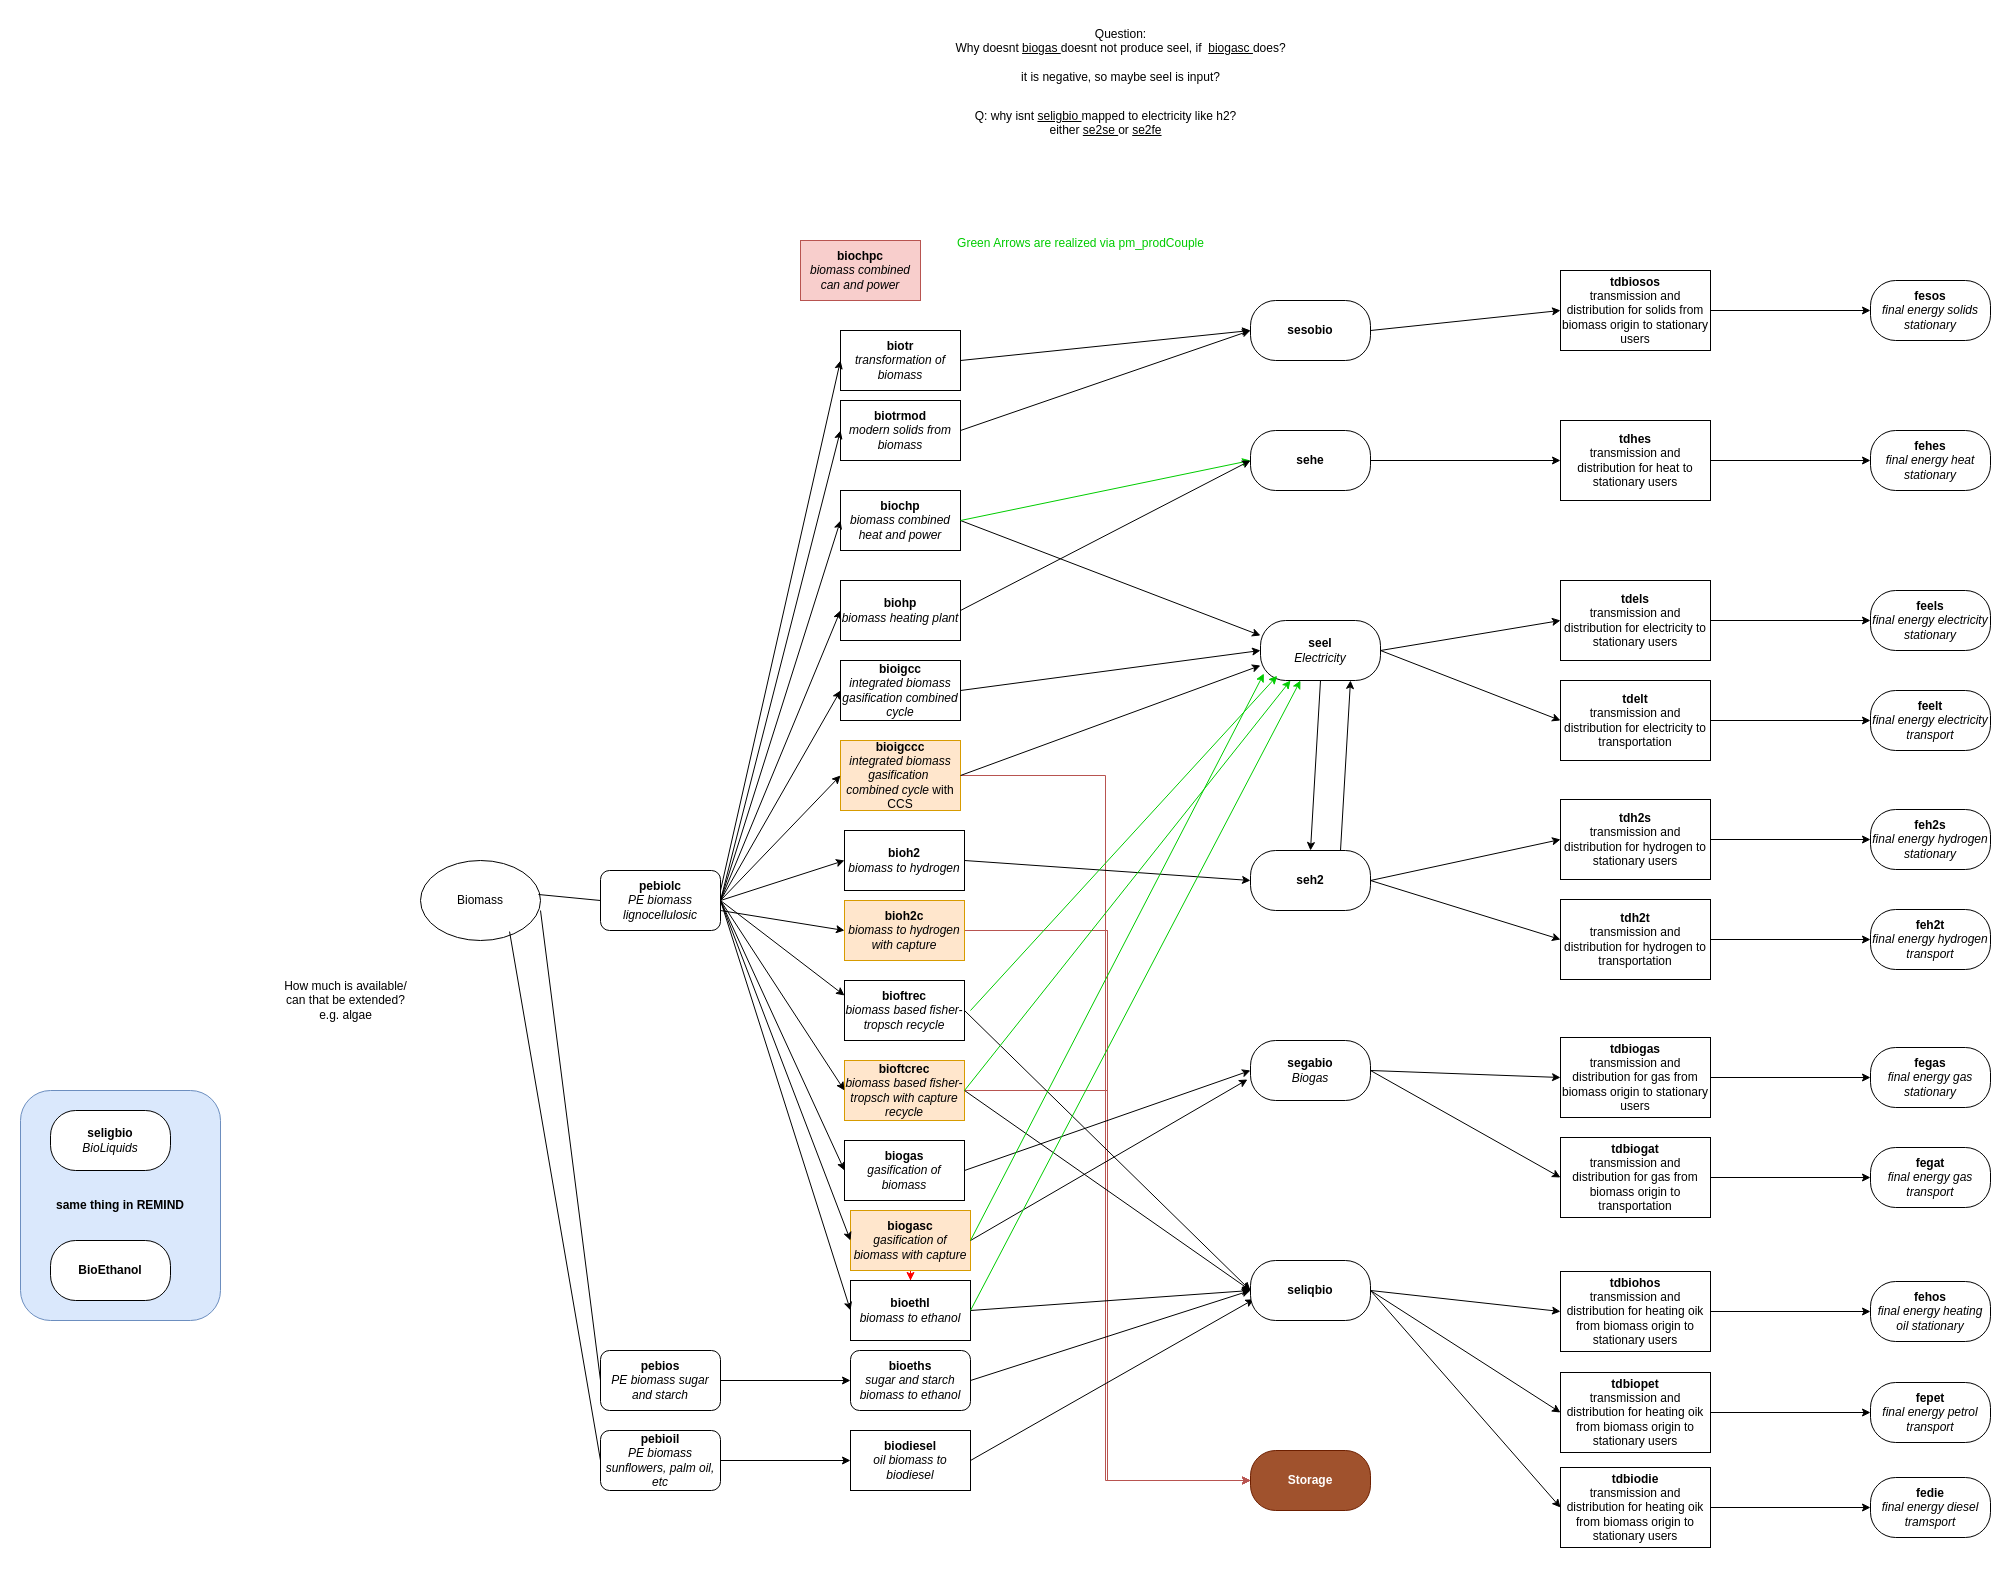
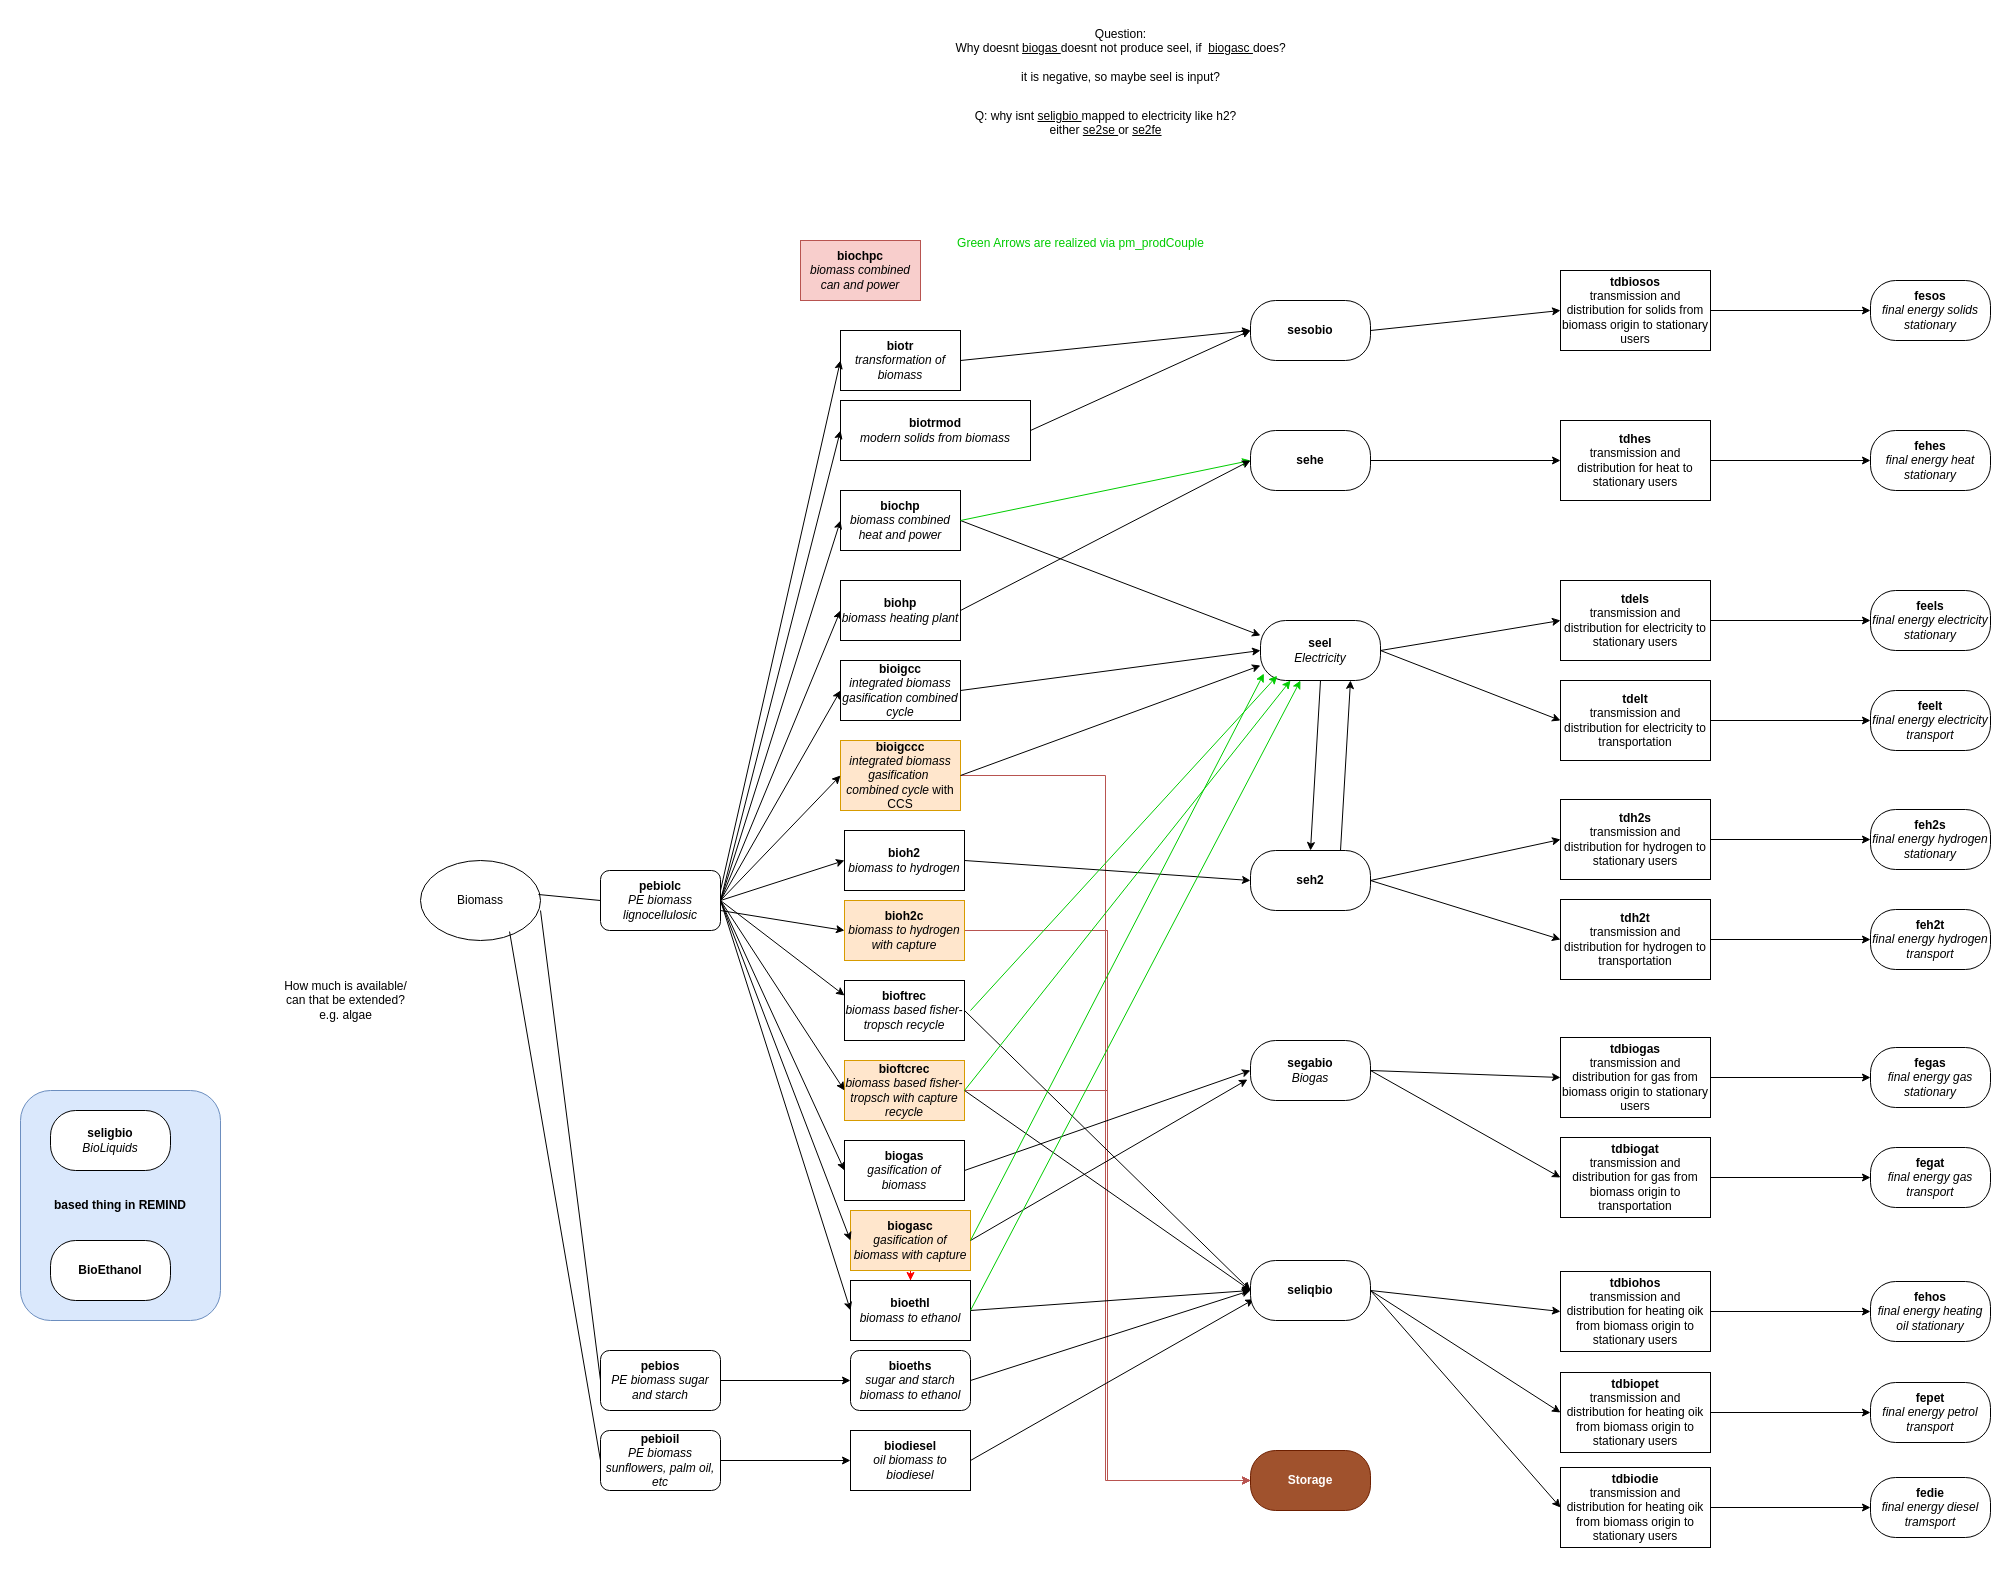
(901, 431) -> (936, 431)
(121, 1206) -> (121, 1206)
